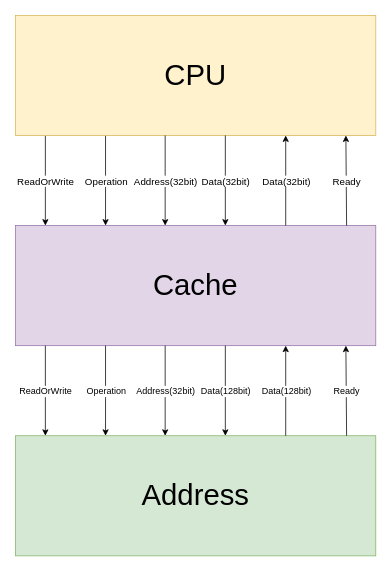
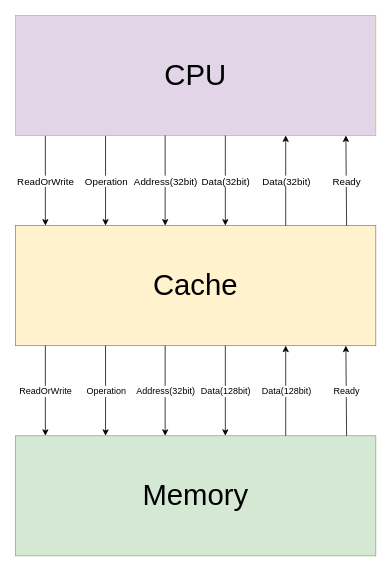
(195, 75) -> (195, 75)
(195, 285) -> (195, 285)
(195, 495) -> (195, 495)
